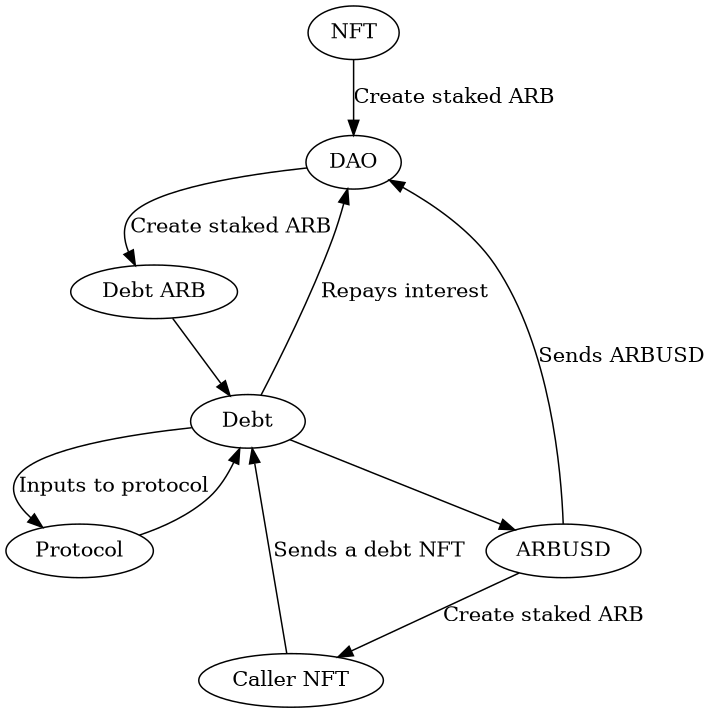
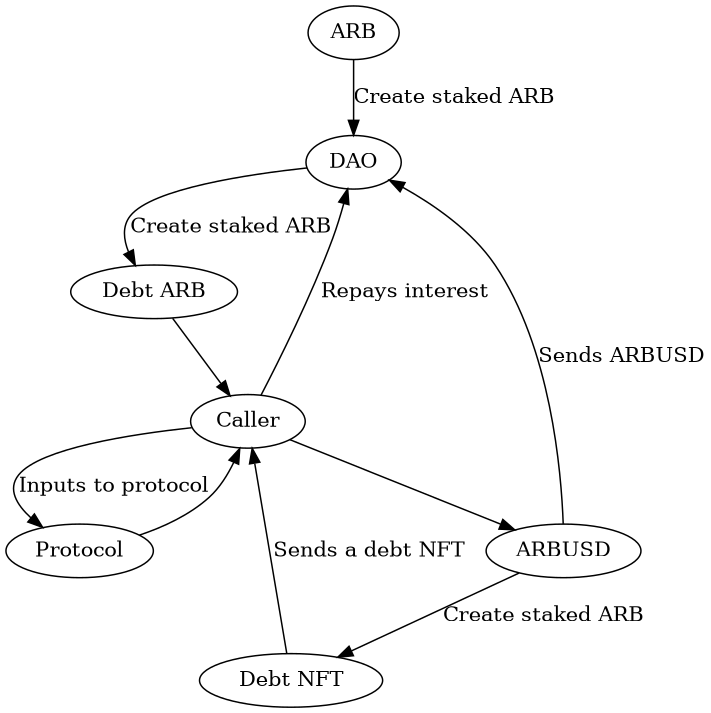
(354, 33) -> (354, 33)
(248, 421) -> (248, 421)
(291, 680) -> (291, 680)
